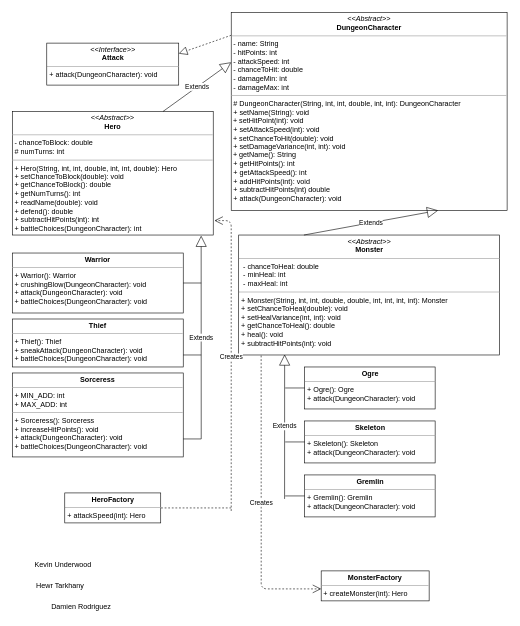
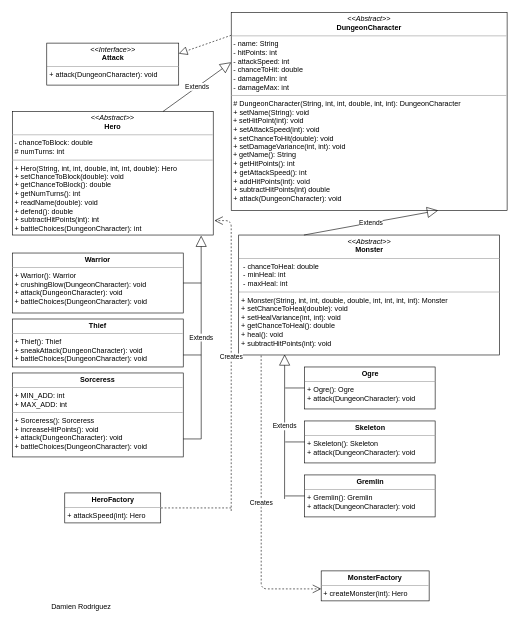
(63, 565) -> none
(60, 586) -> none
